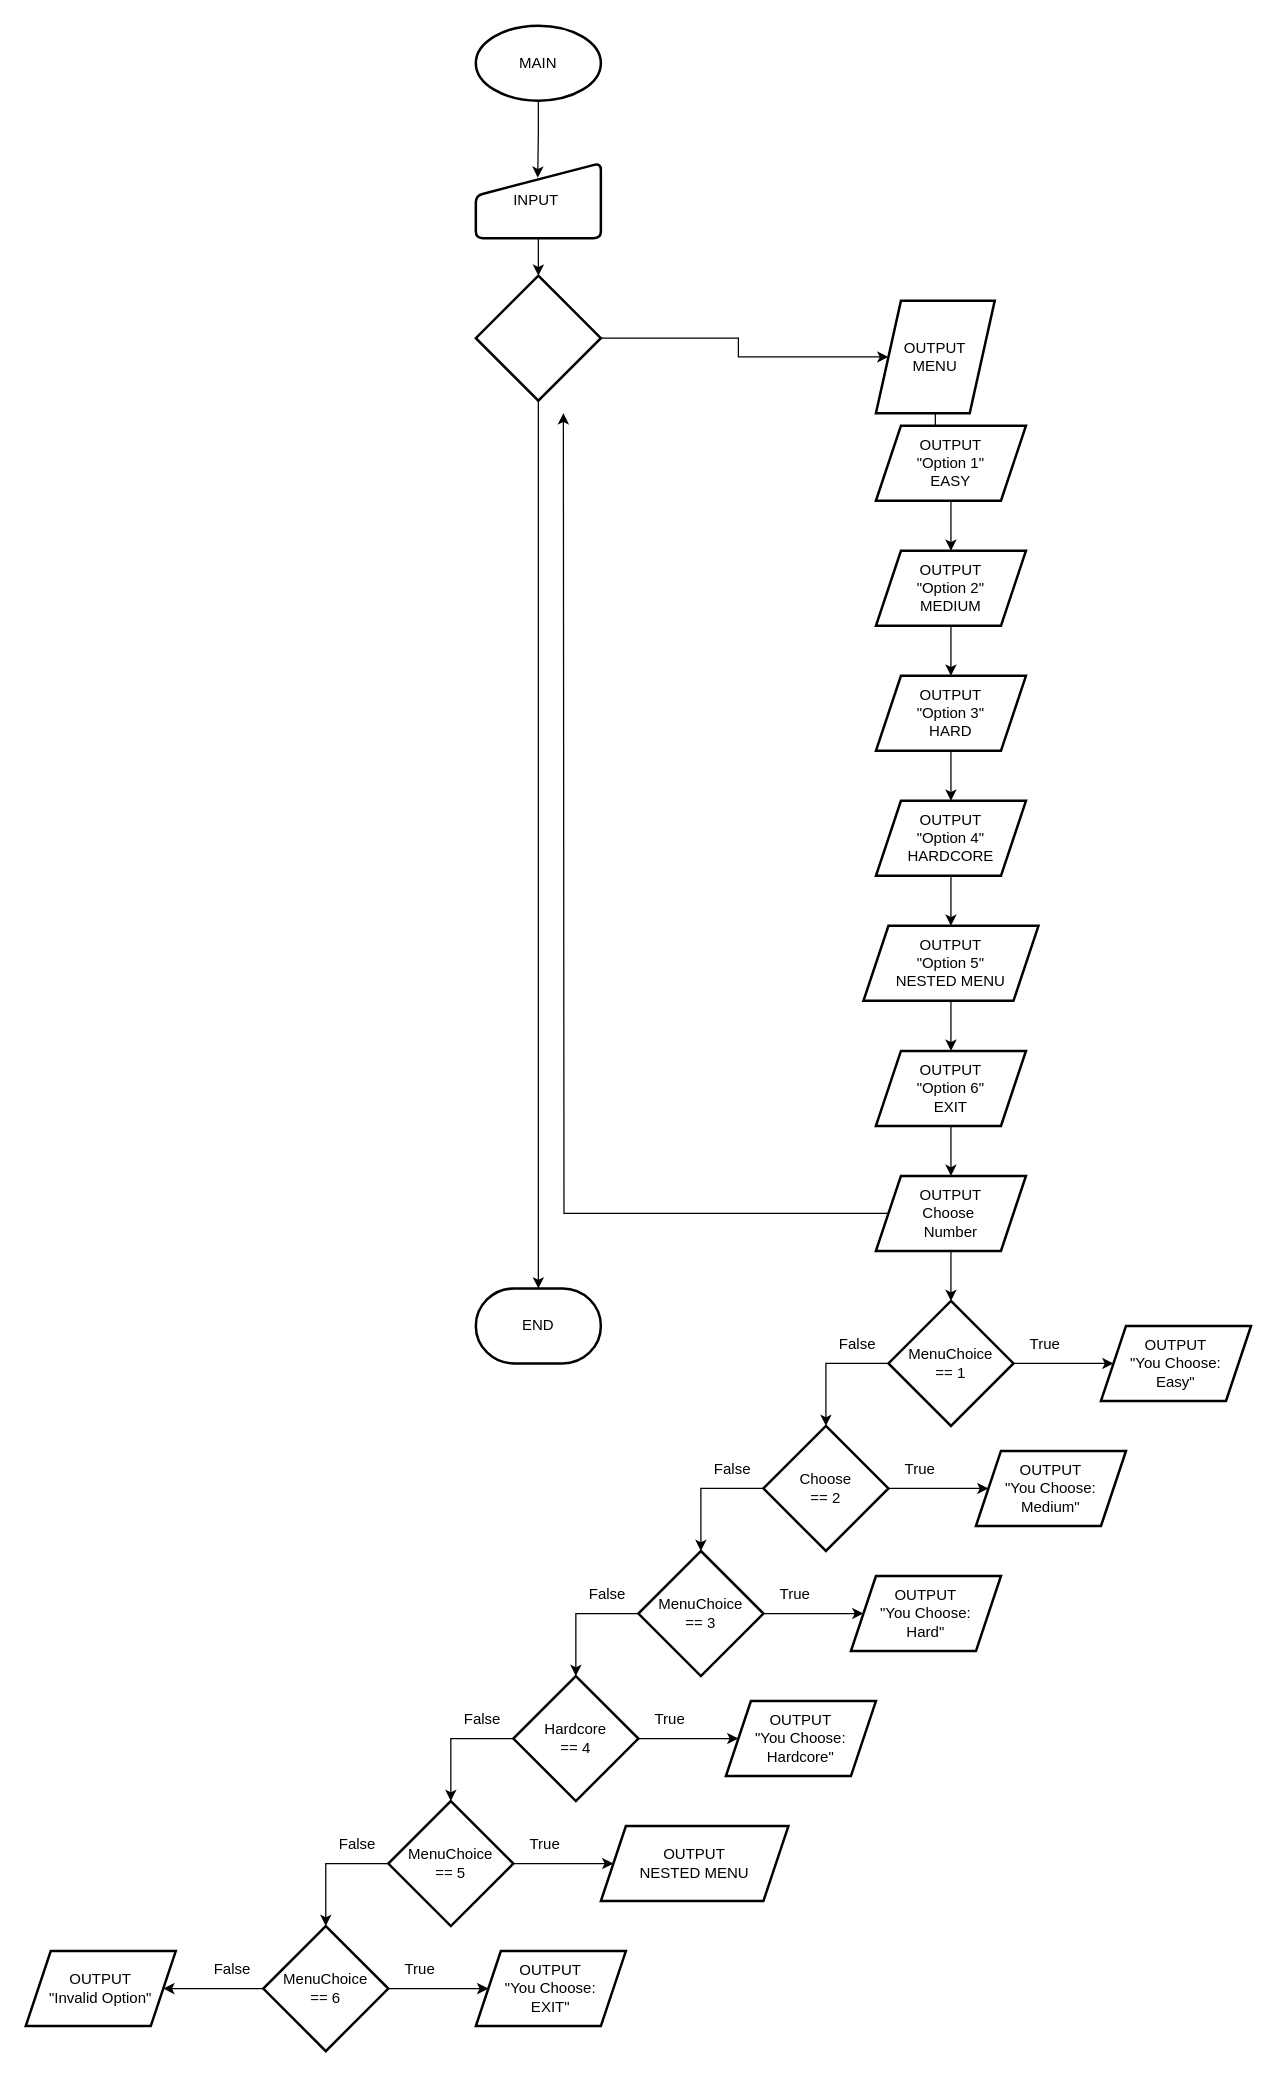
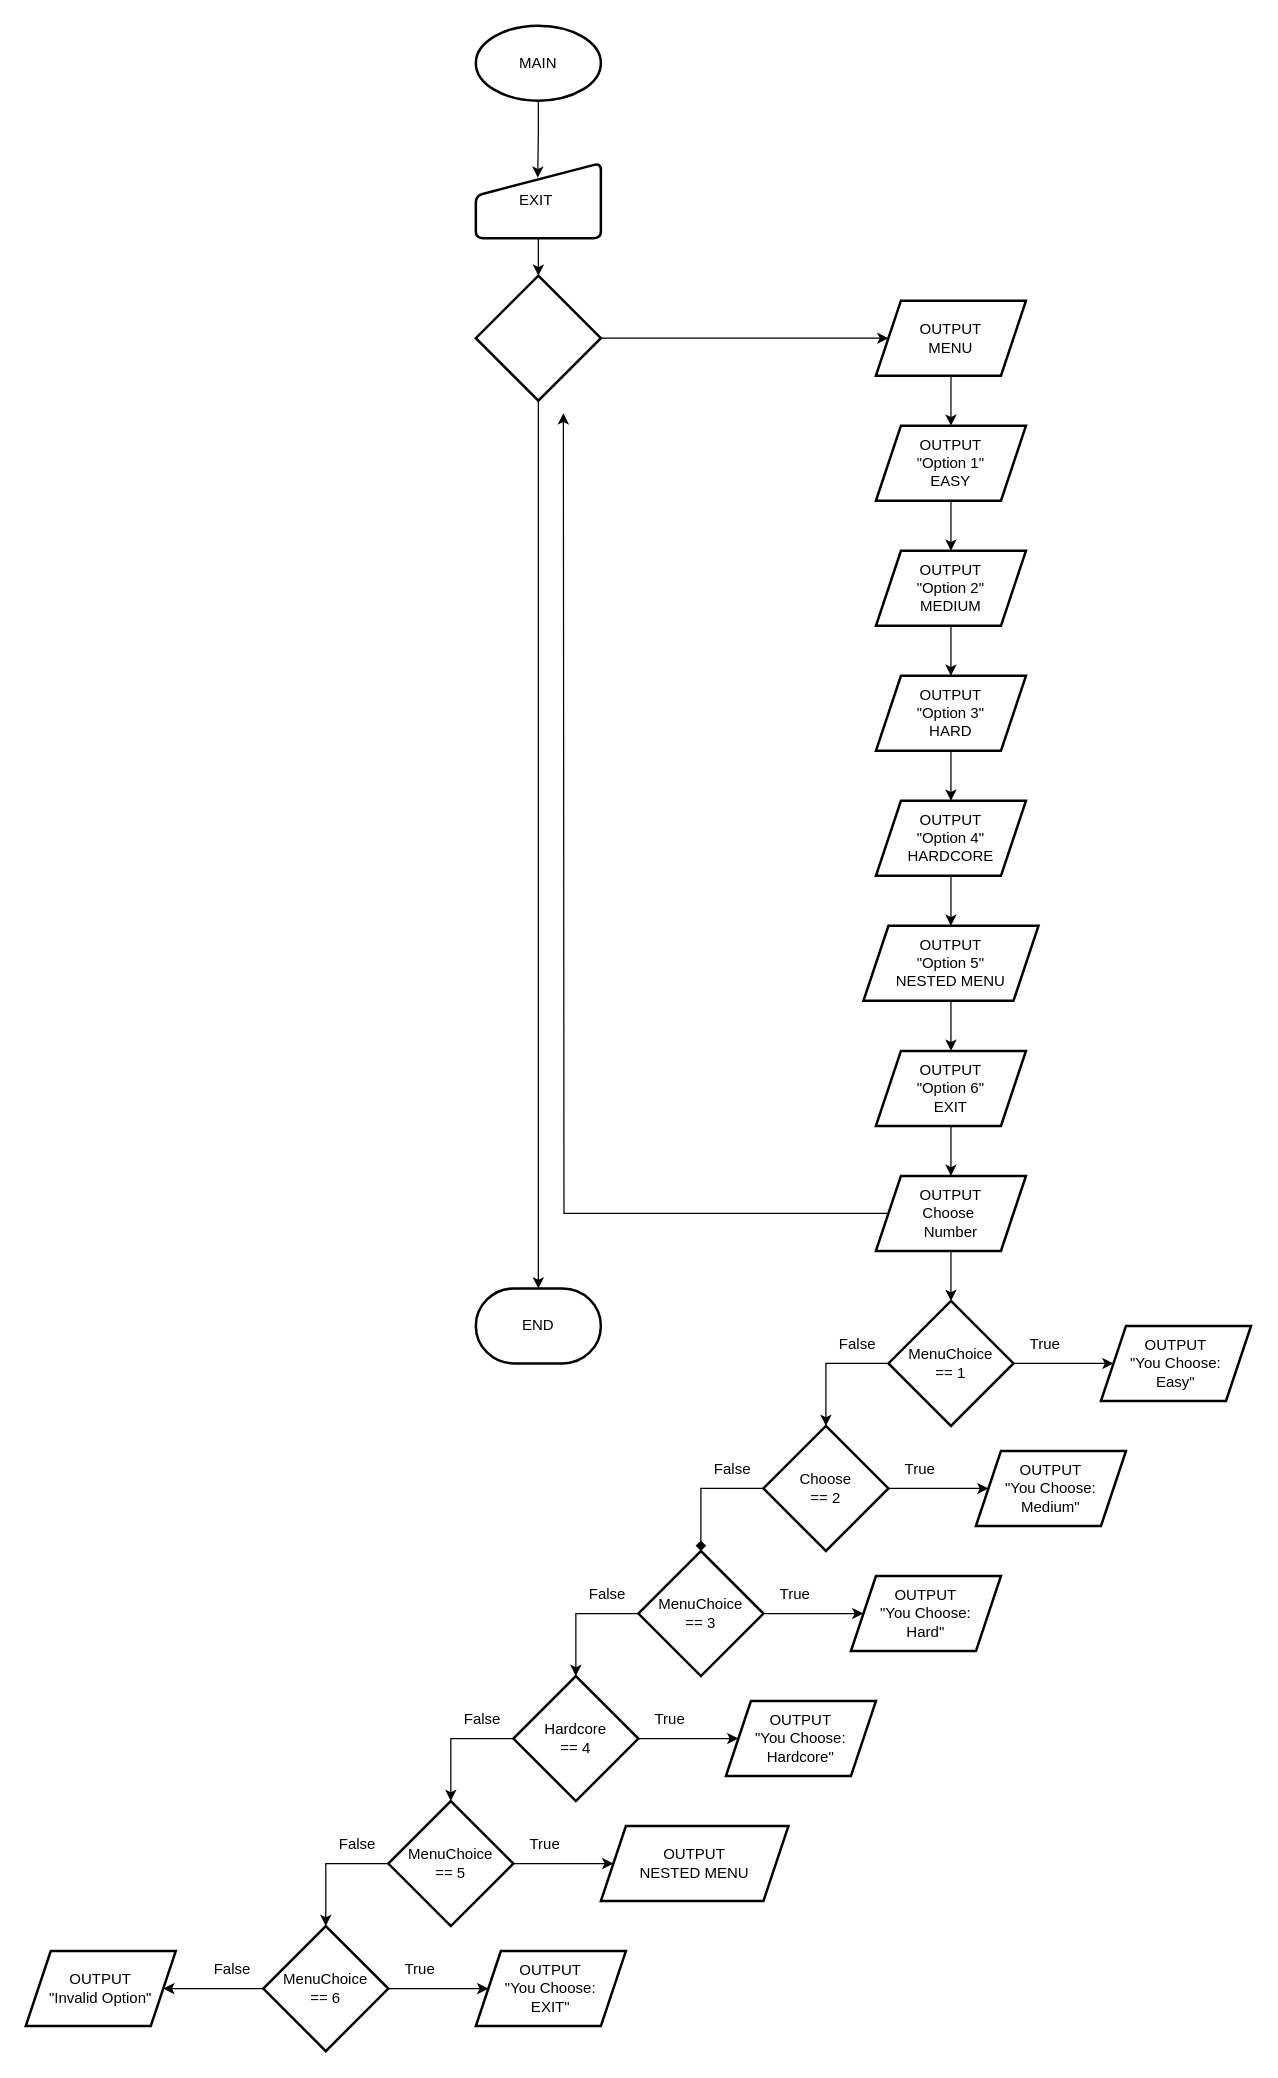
(538, 201) -> (538, 201)
(935, 357) -> (951, 338)
(701, 1541) -> (701, 1540)
